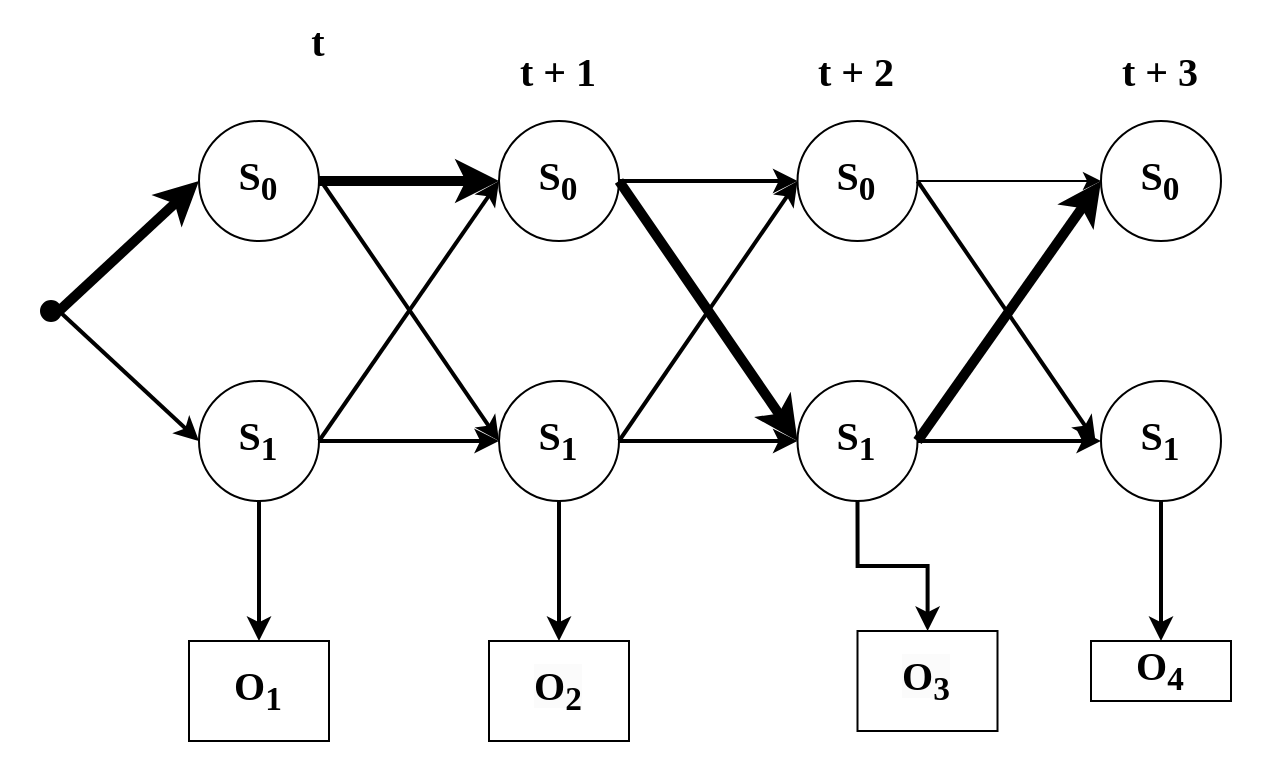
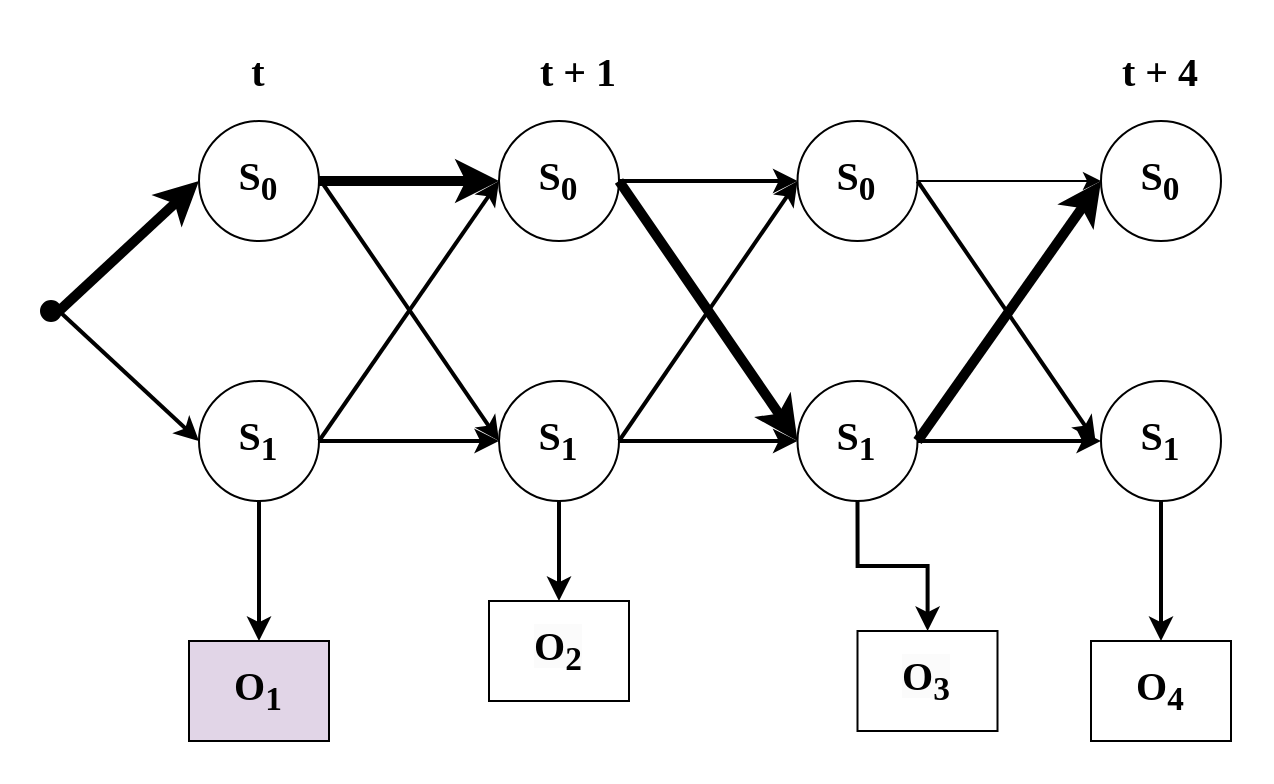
(319, 41) -> (259, 71)
(559, 71) -> (579, 71)
(858, 71) -> none
(1161, 71) -> (1161, 71)
(1161, 671) -> (1161, 691)
(259, 691) -> (259, 691)
(559, 691) -> (559, 651)
